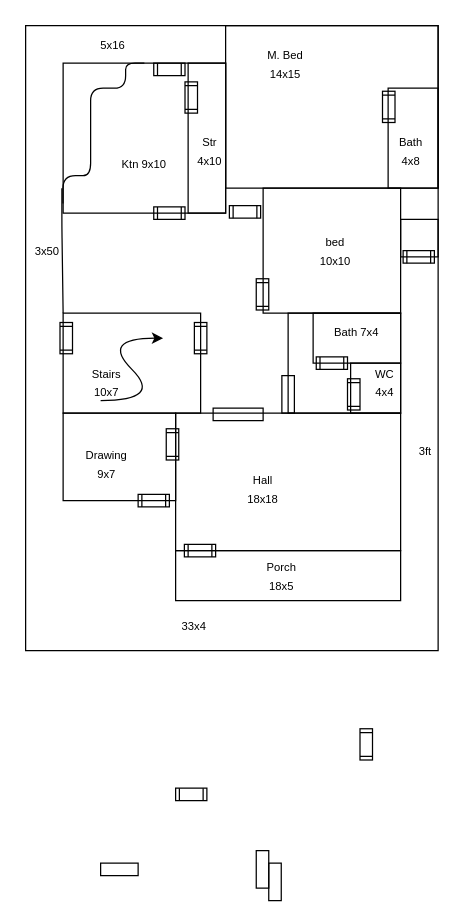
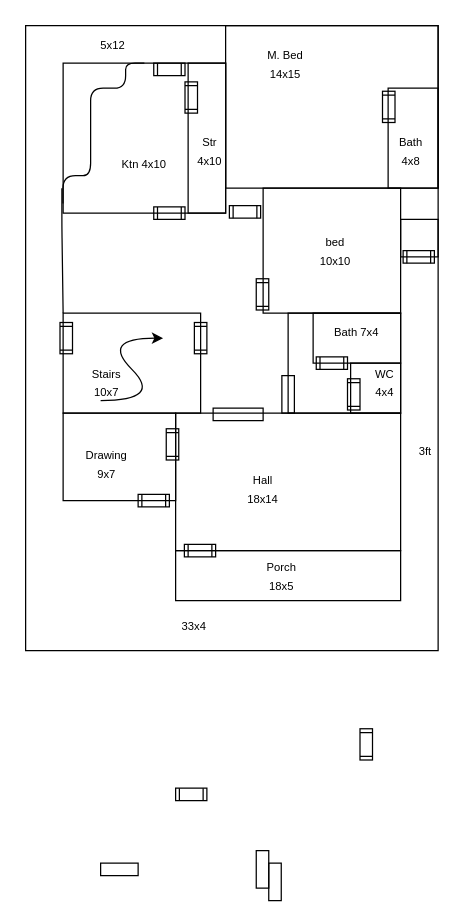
(113, 44) -> (113, 44)
(144, 163) -> (144, 163)
(48, 251) -> none
(263, 488) -> (263, 488)
